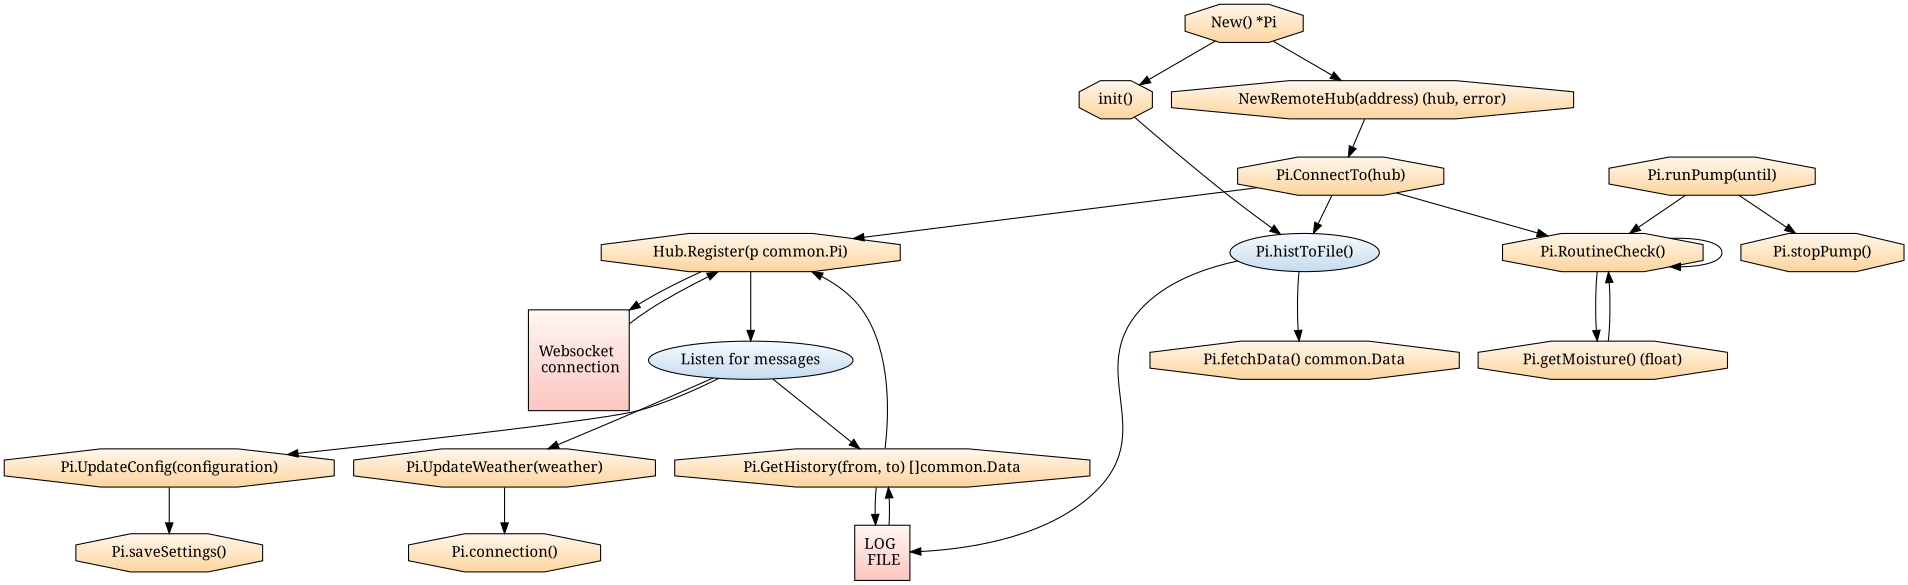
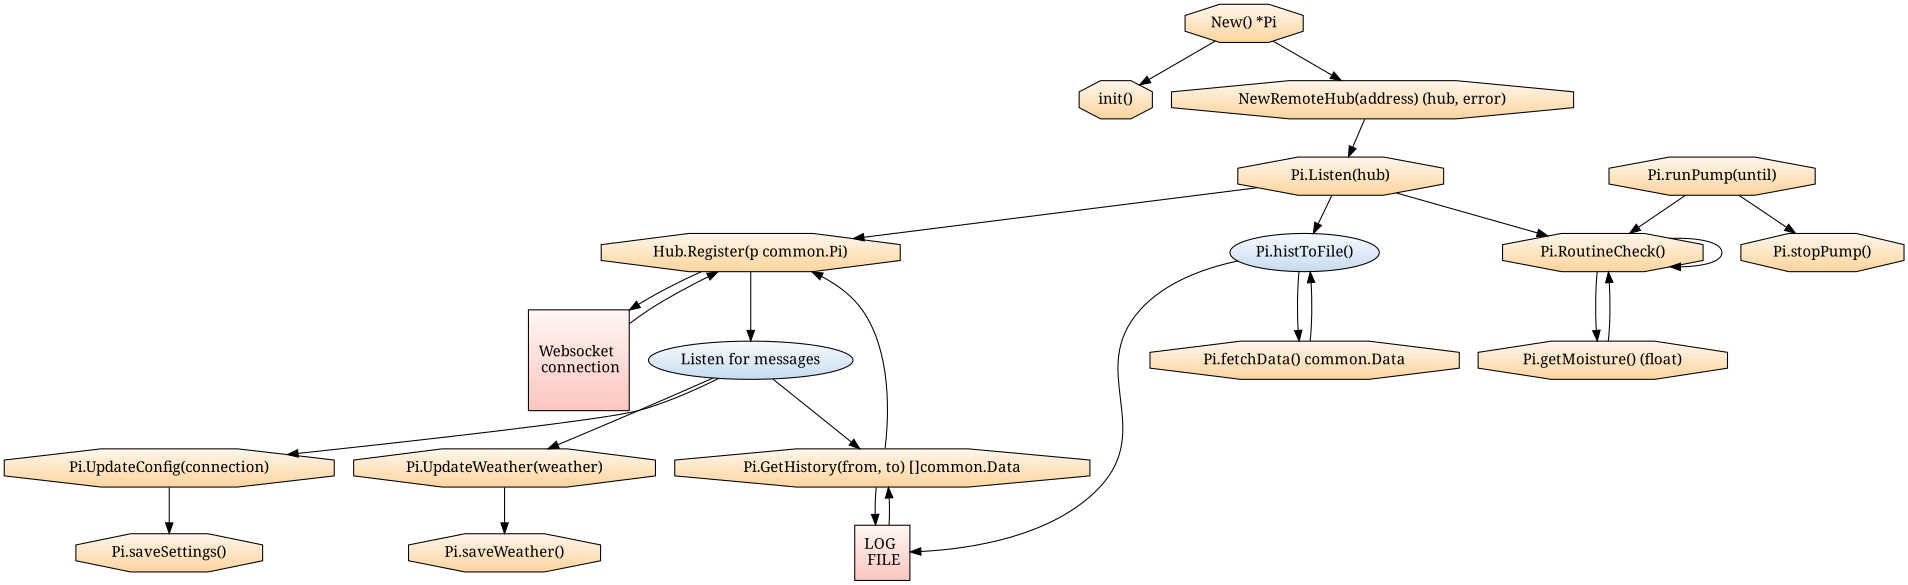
(1202, 174) -> (1312, 312)
(1341, 176) -> (1341, 176)
(169, 468) -> (169, 468)
(505, 553) -> (505, 553)
